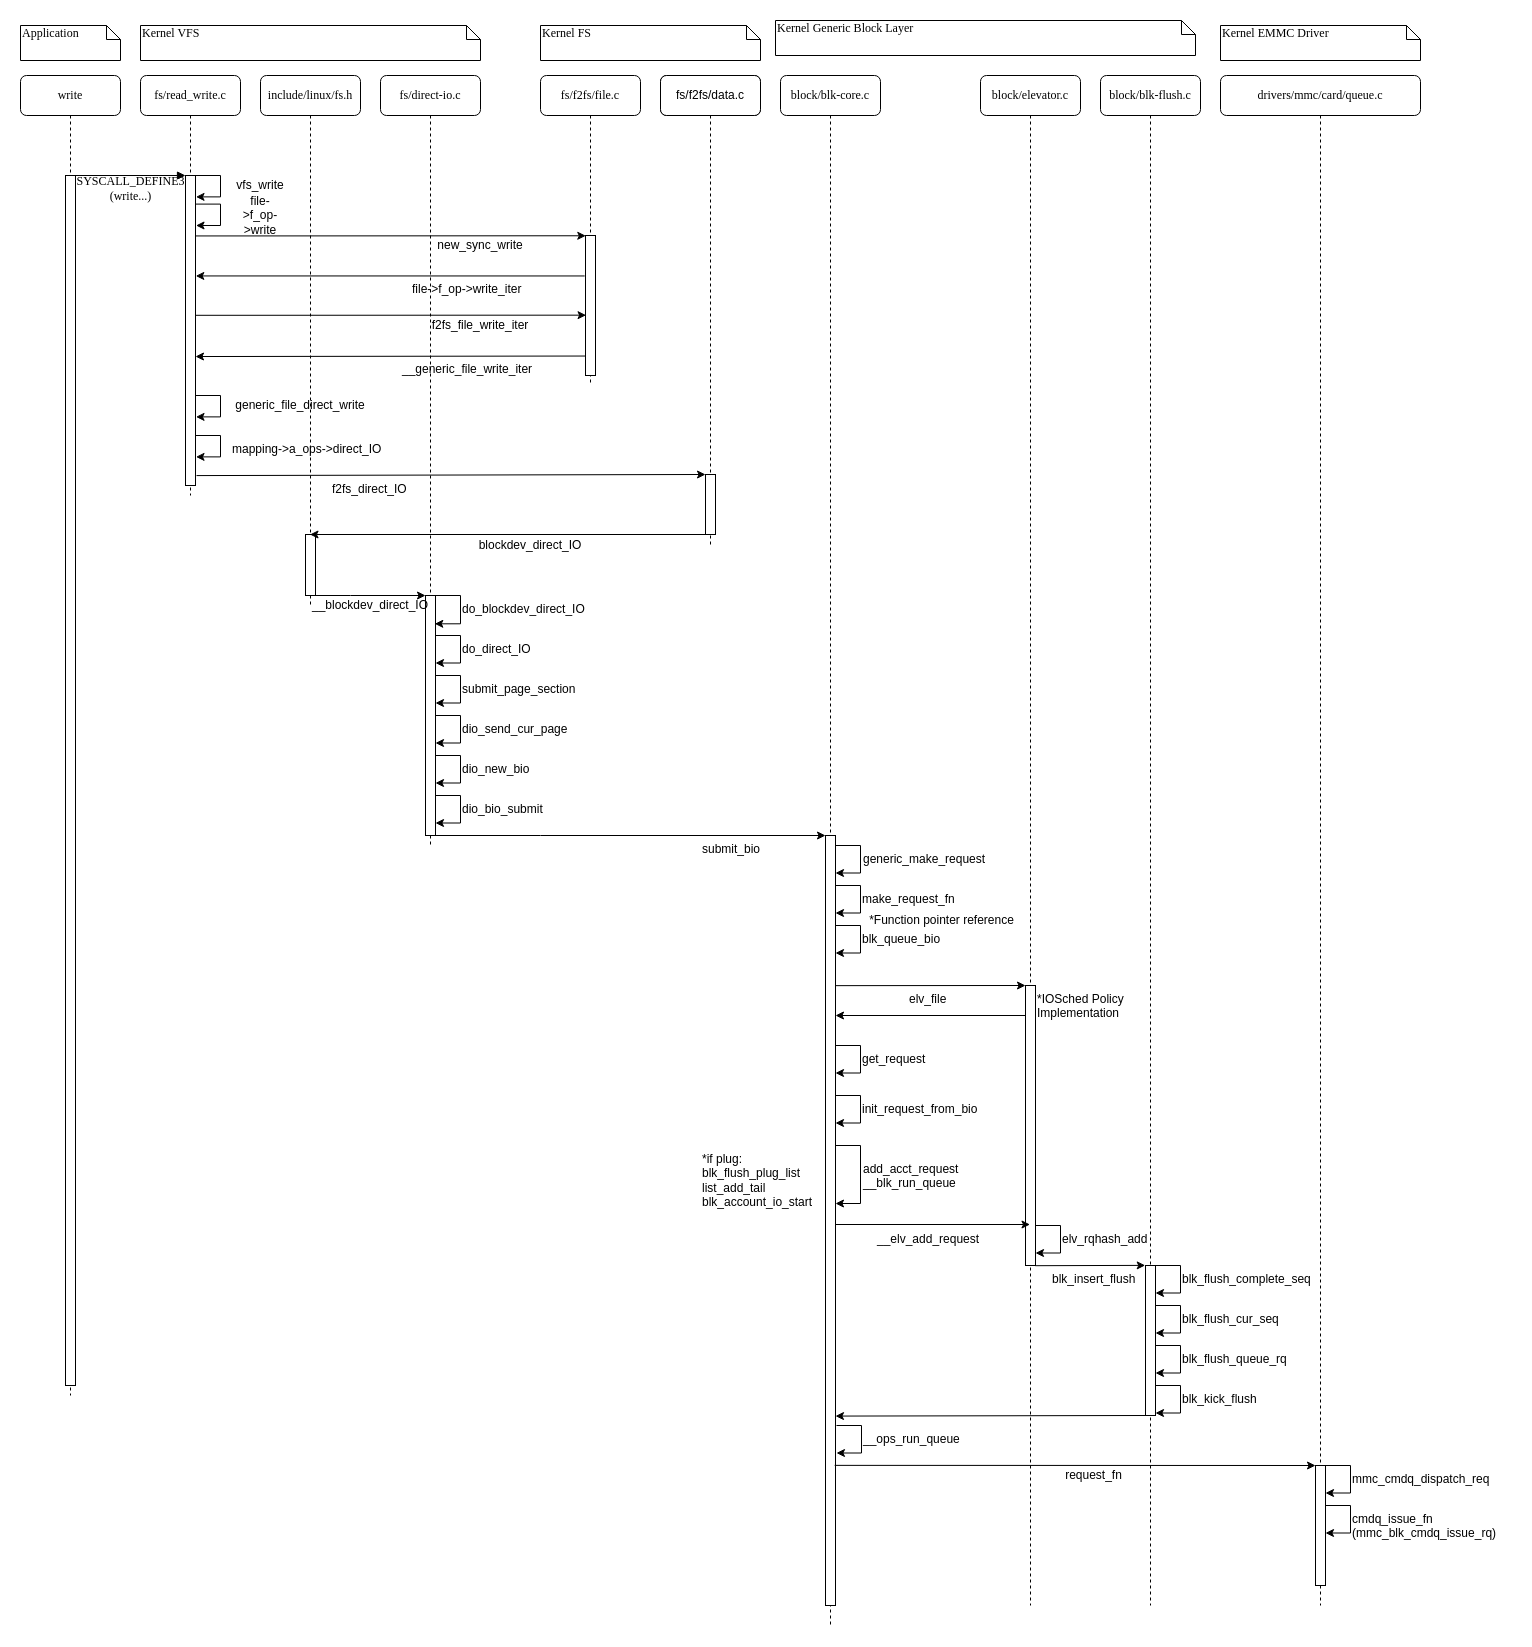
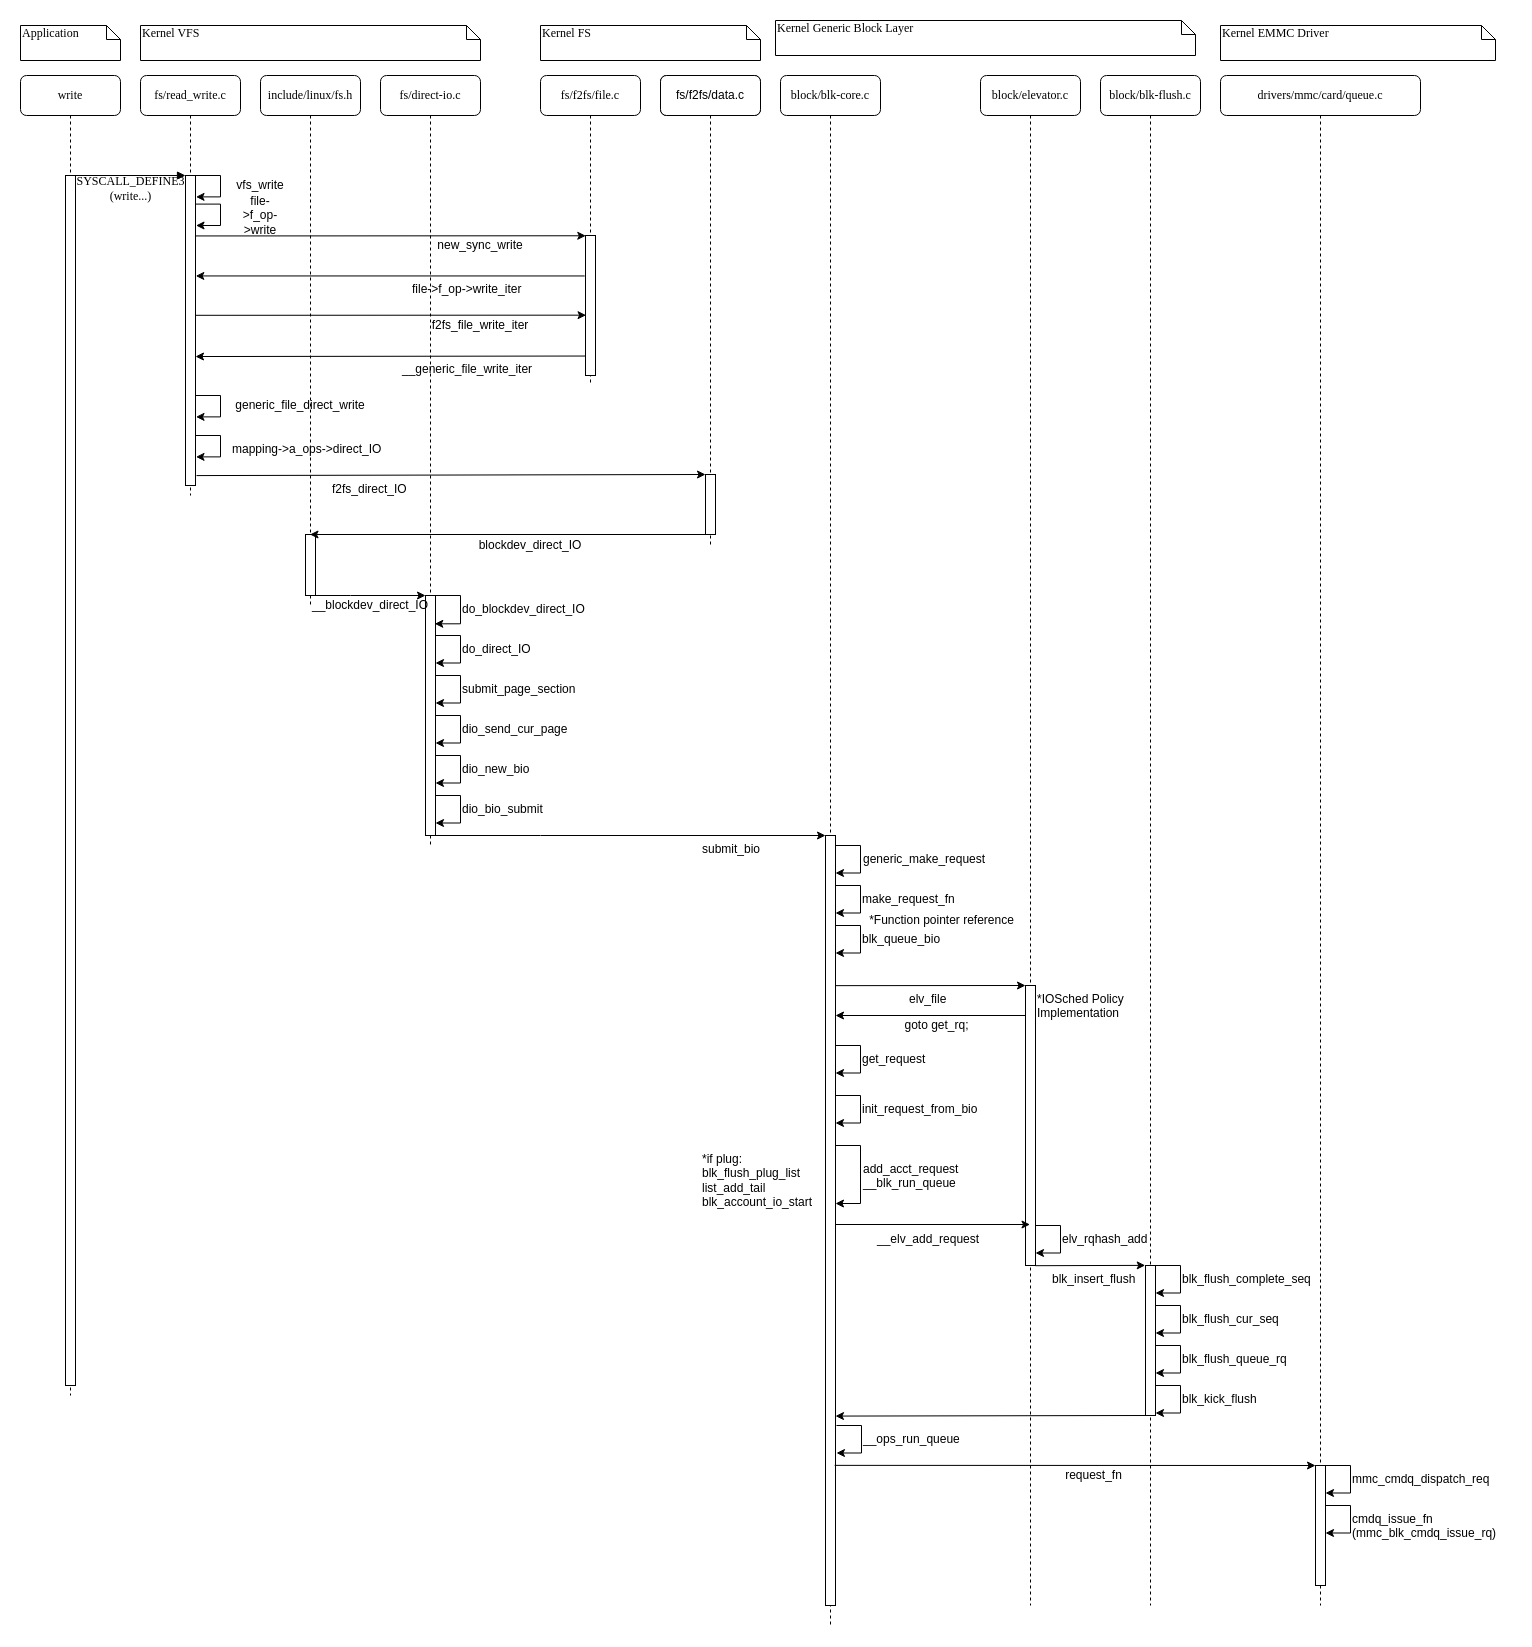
(1321, 43) -> (1358, 43)
none -> (937, 1026)
